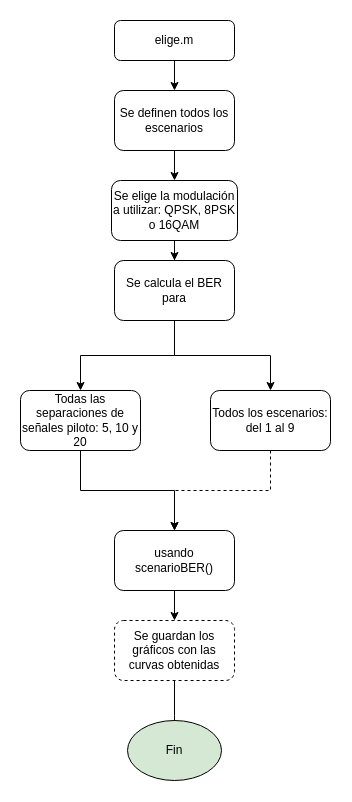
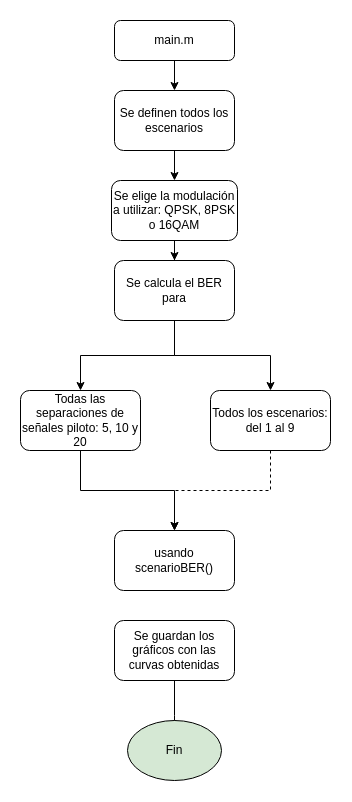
(175, 41) -> (175, 41)
(175, 610) -> none
(175, 651) -> (175, 651)
